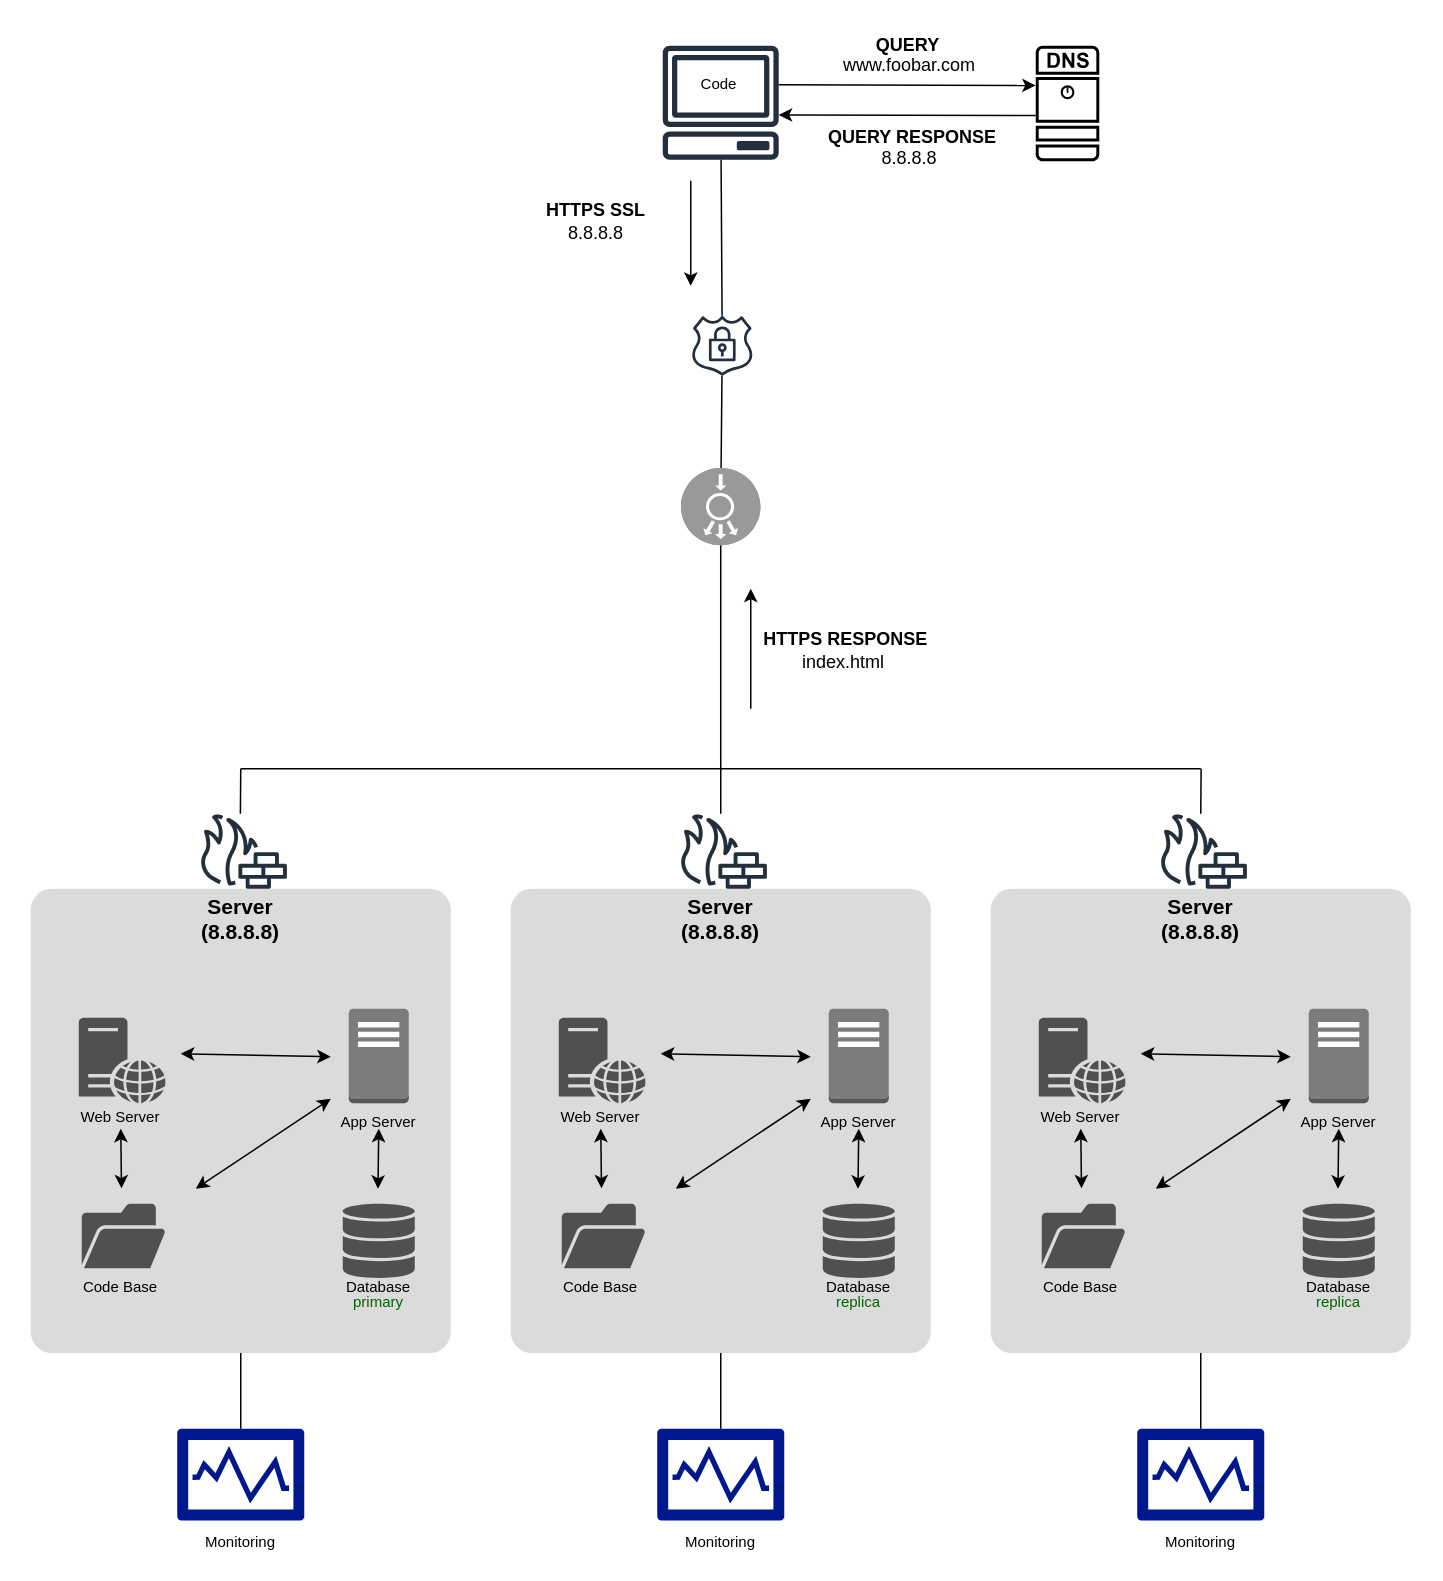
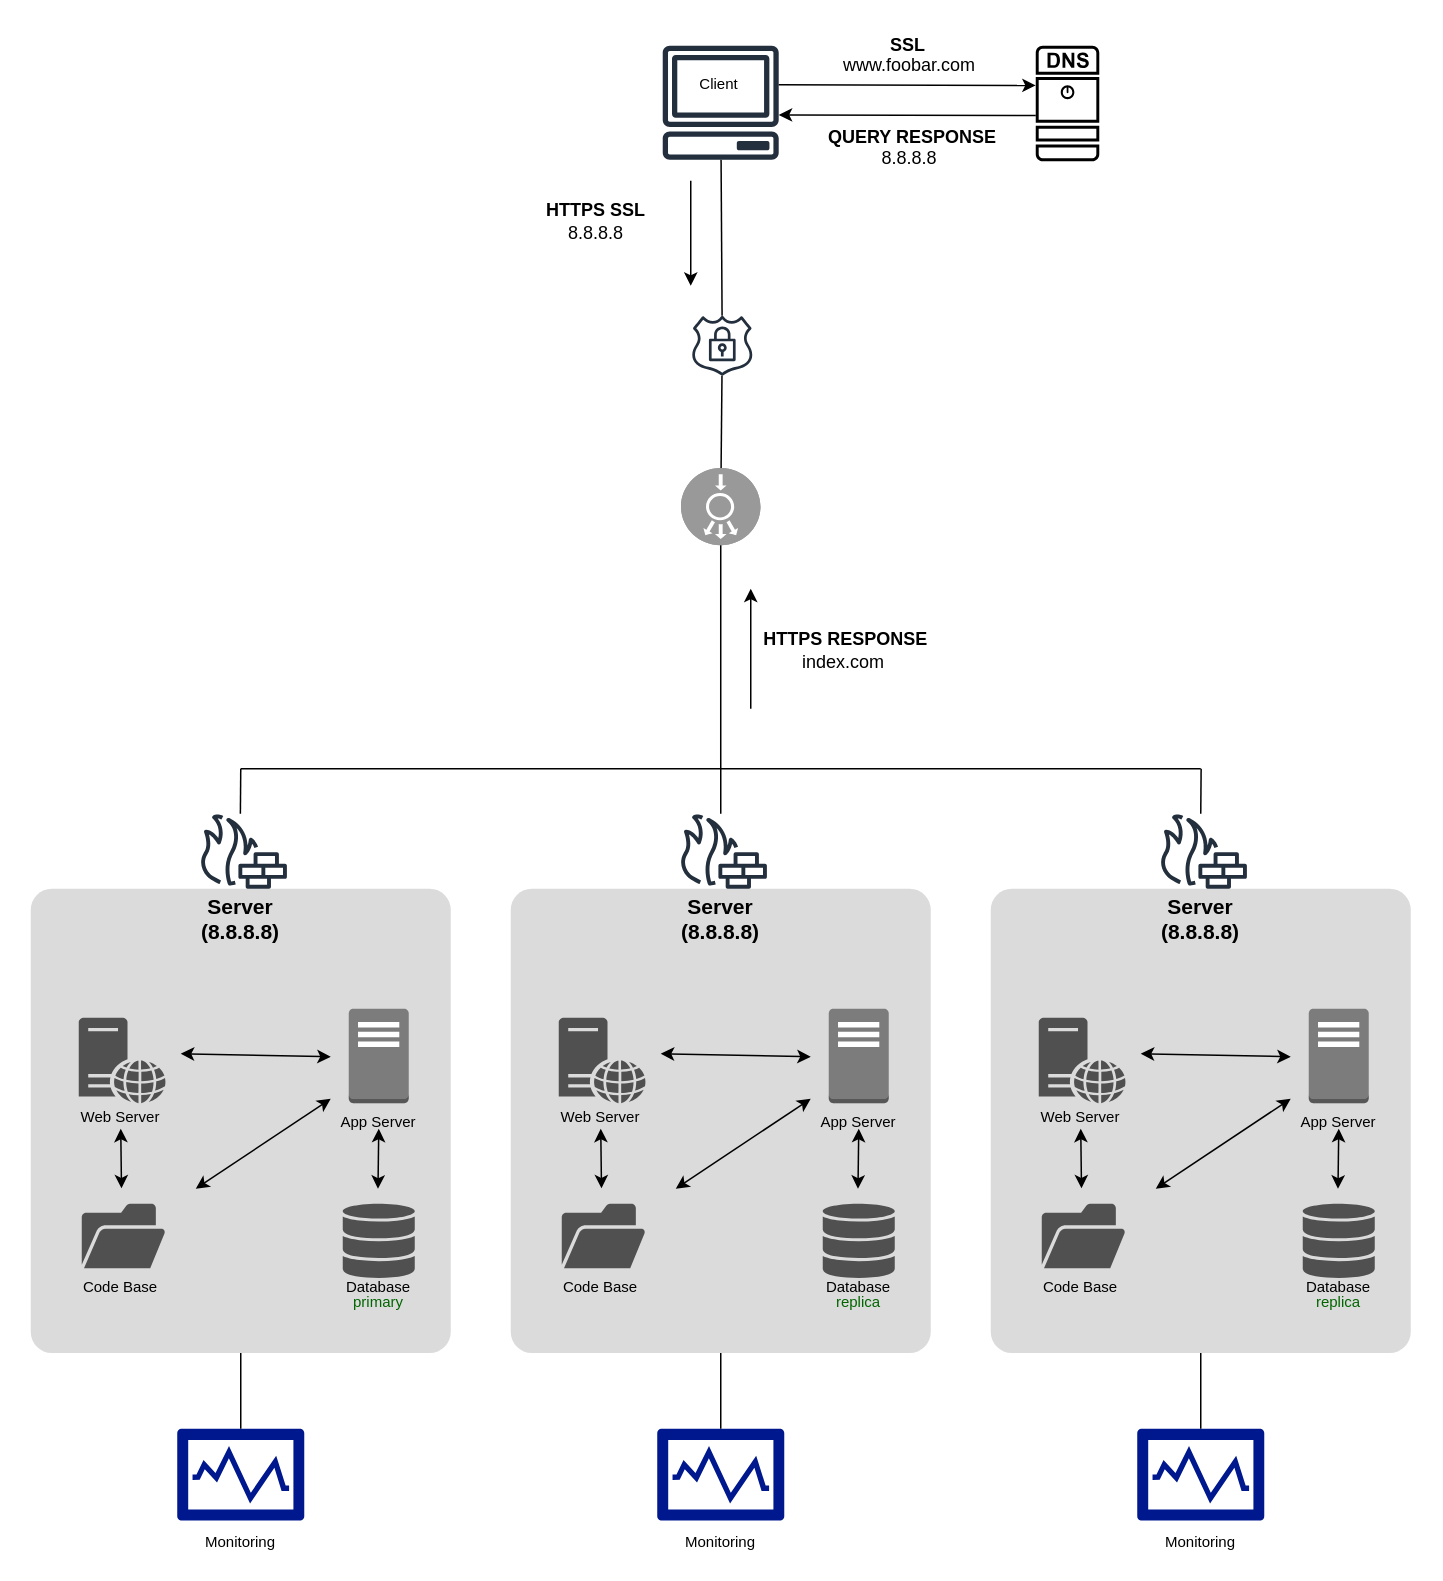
(908, 46) -> (908, 46)
(719, 83) -> (719, 83)
(844, 662) -> (844, 662)
